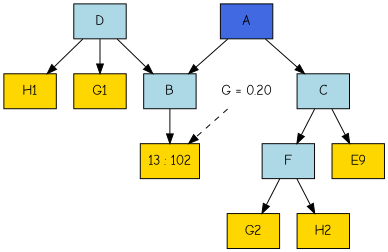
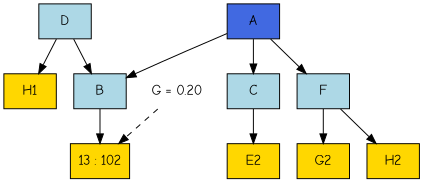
(100, 91) -> none
(308, 122) -> (285, 53)
(358, 161) -> (253, 161)
